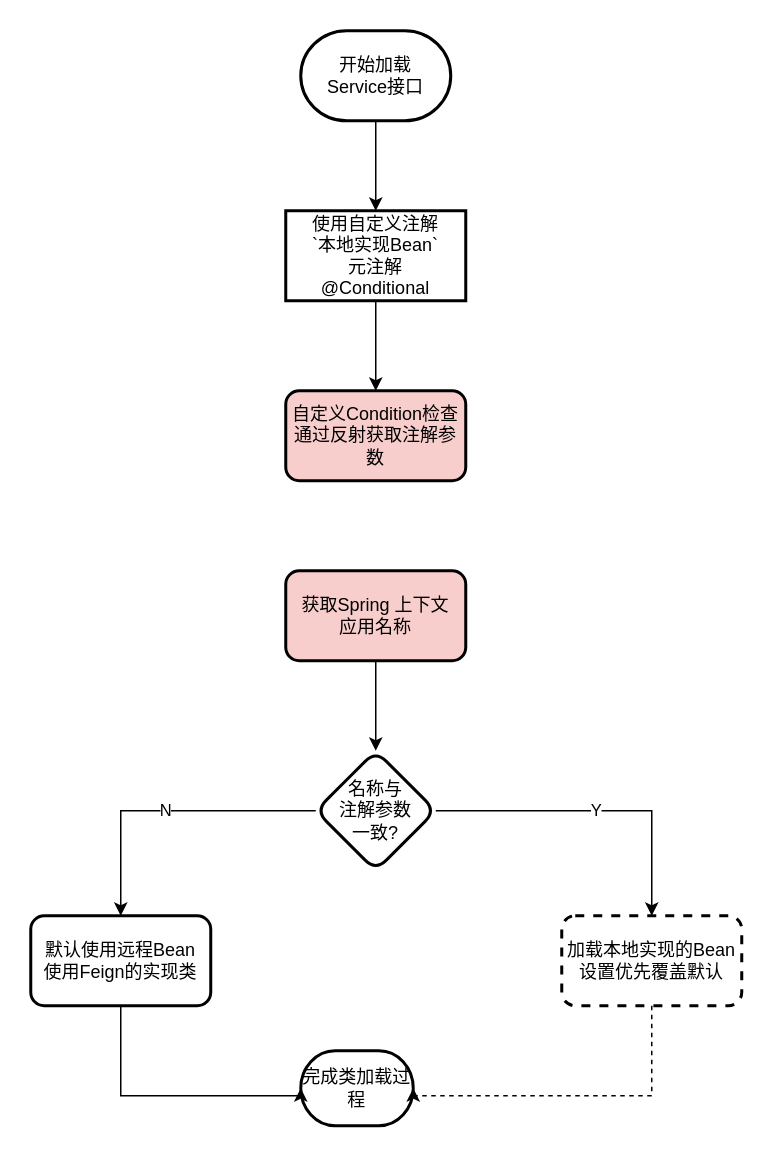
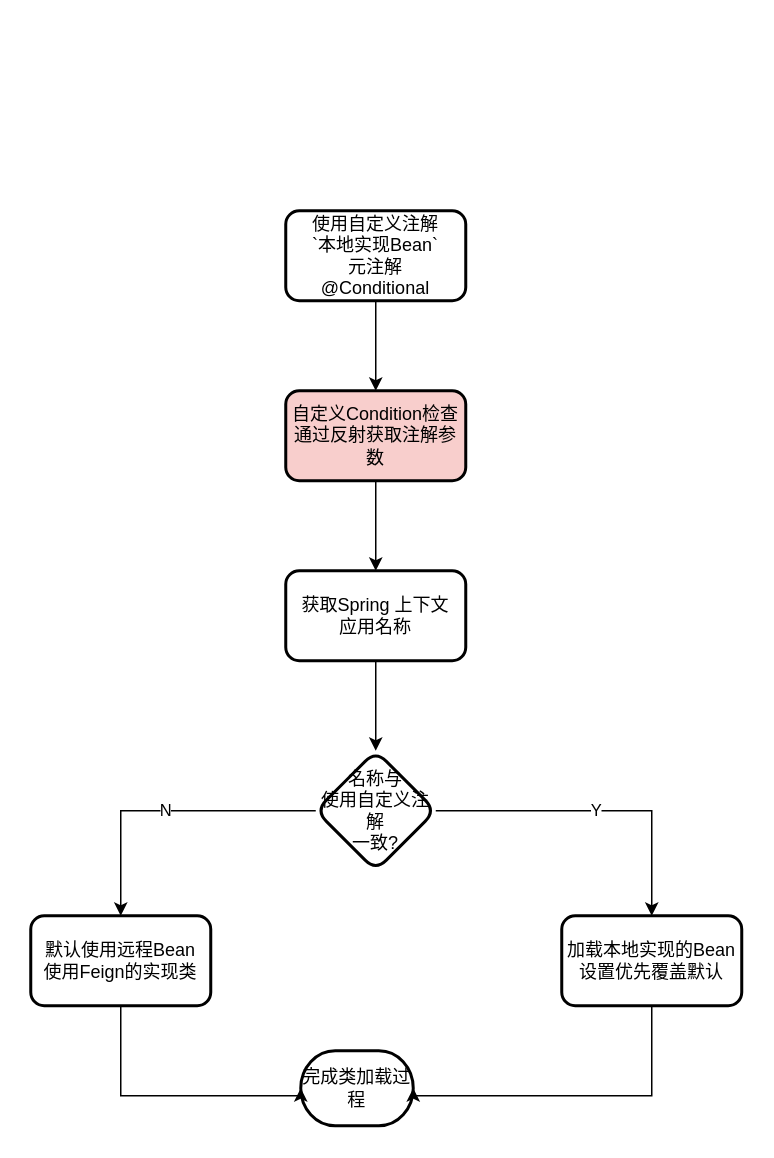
(376, 76) -> none
(376, 161) -> none
(376, 256) -> (376, 256)
none -> (376, 521)
(376, 616) -> (376, 616)
(376, 811) -> (376, 811)
(652, 961) -> (652, 961)
(580, 1096) -> (580, 1096)
